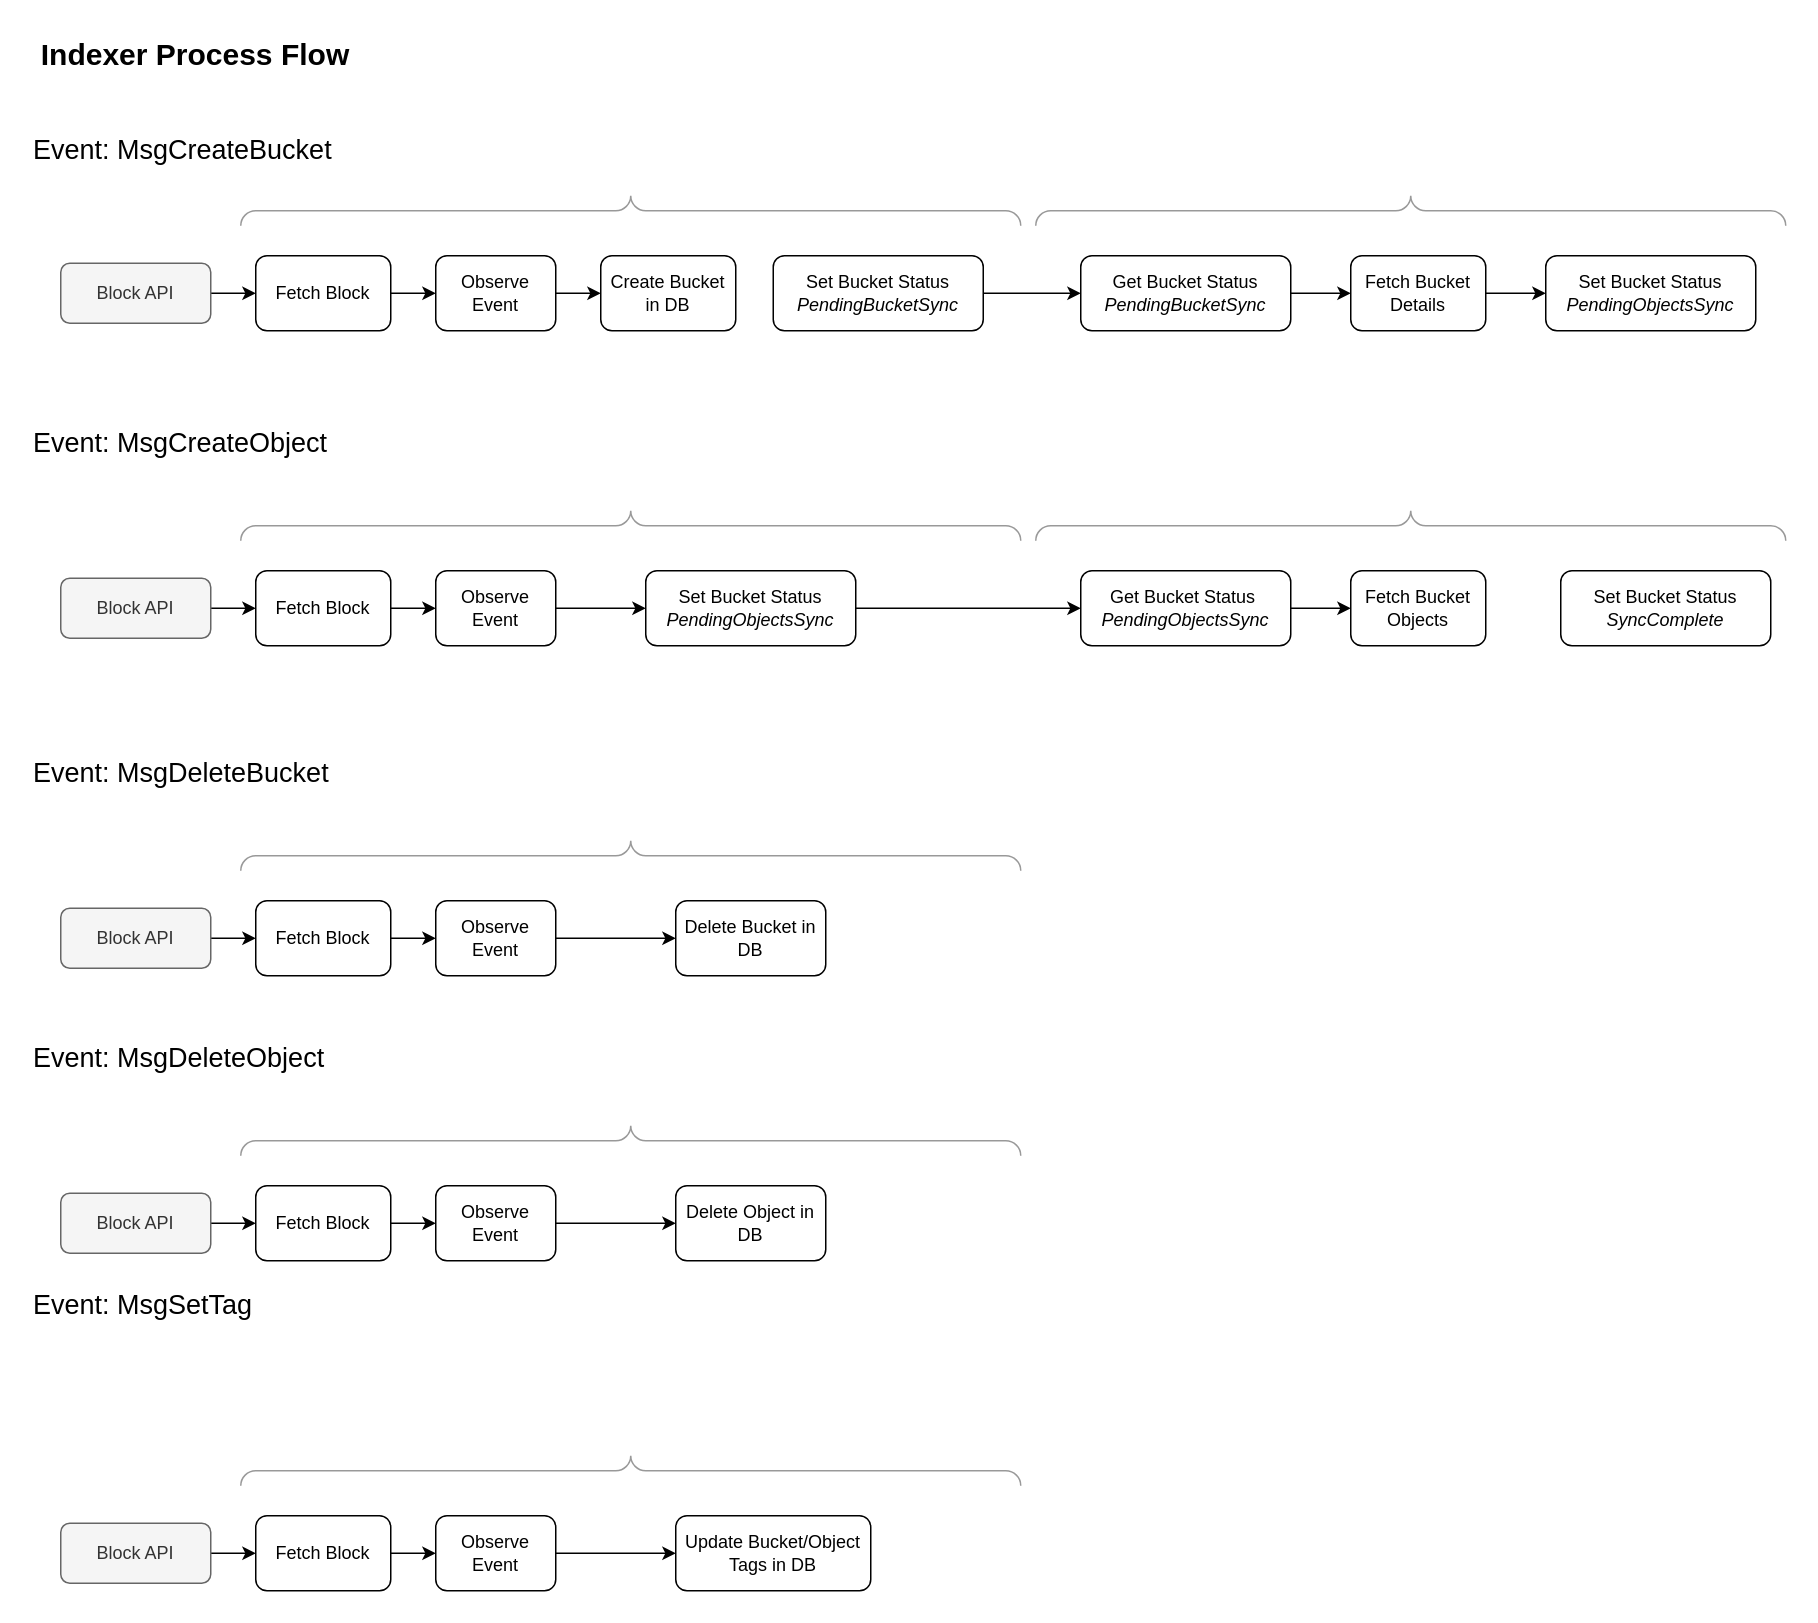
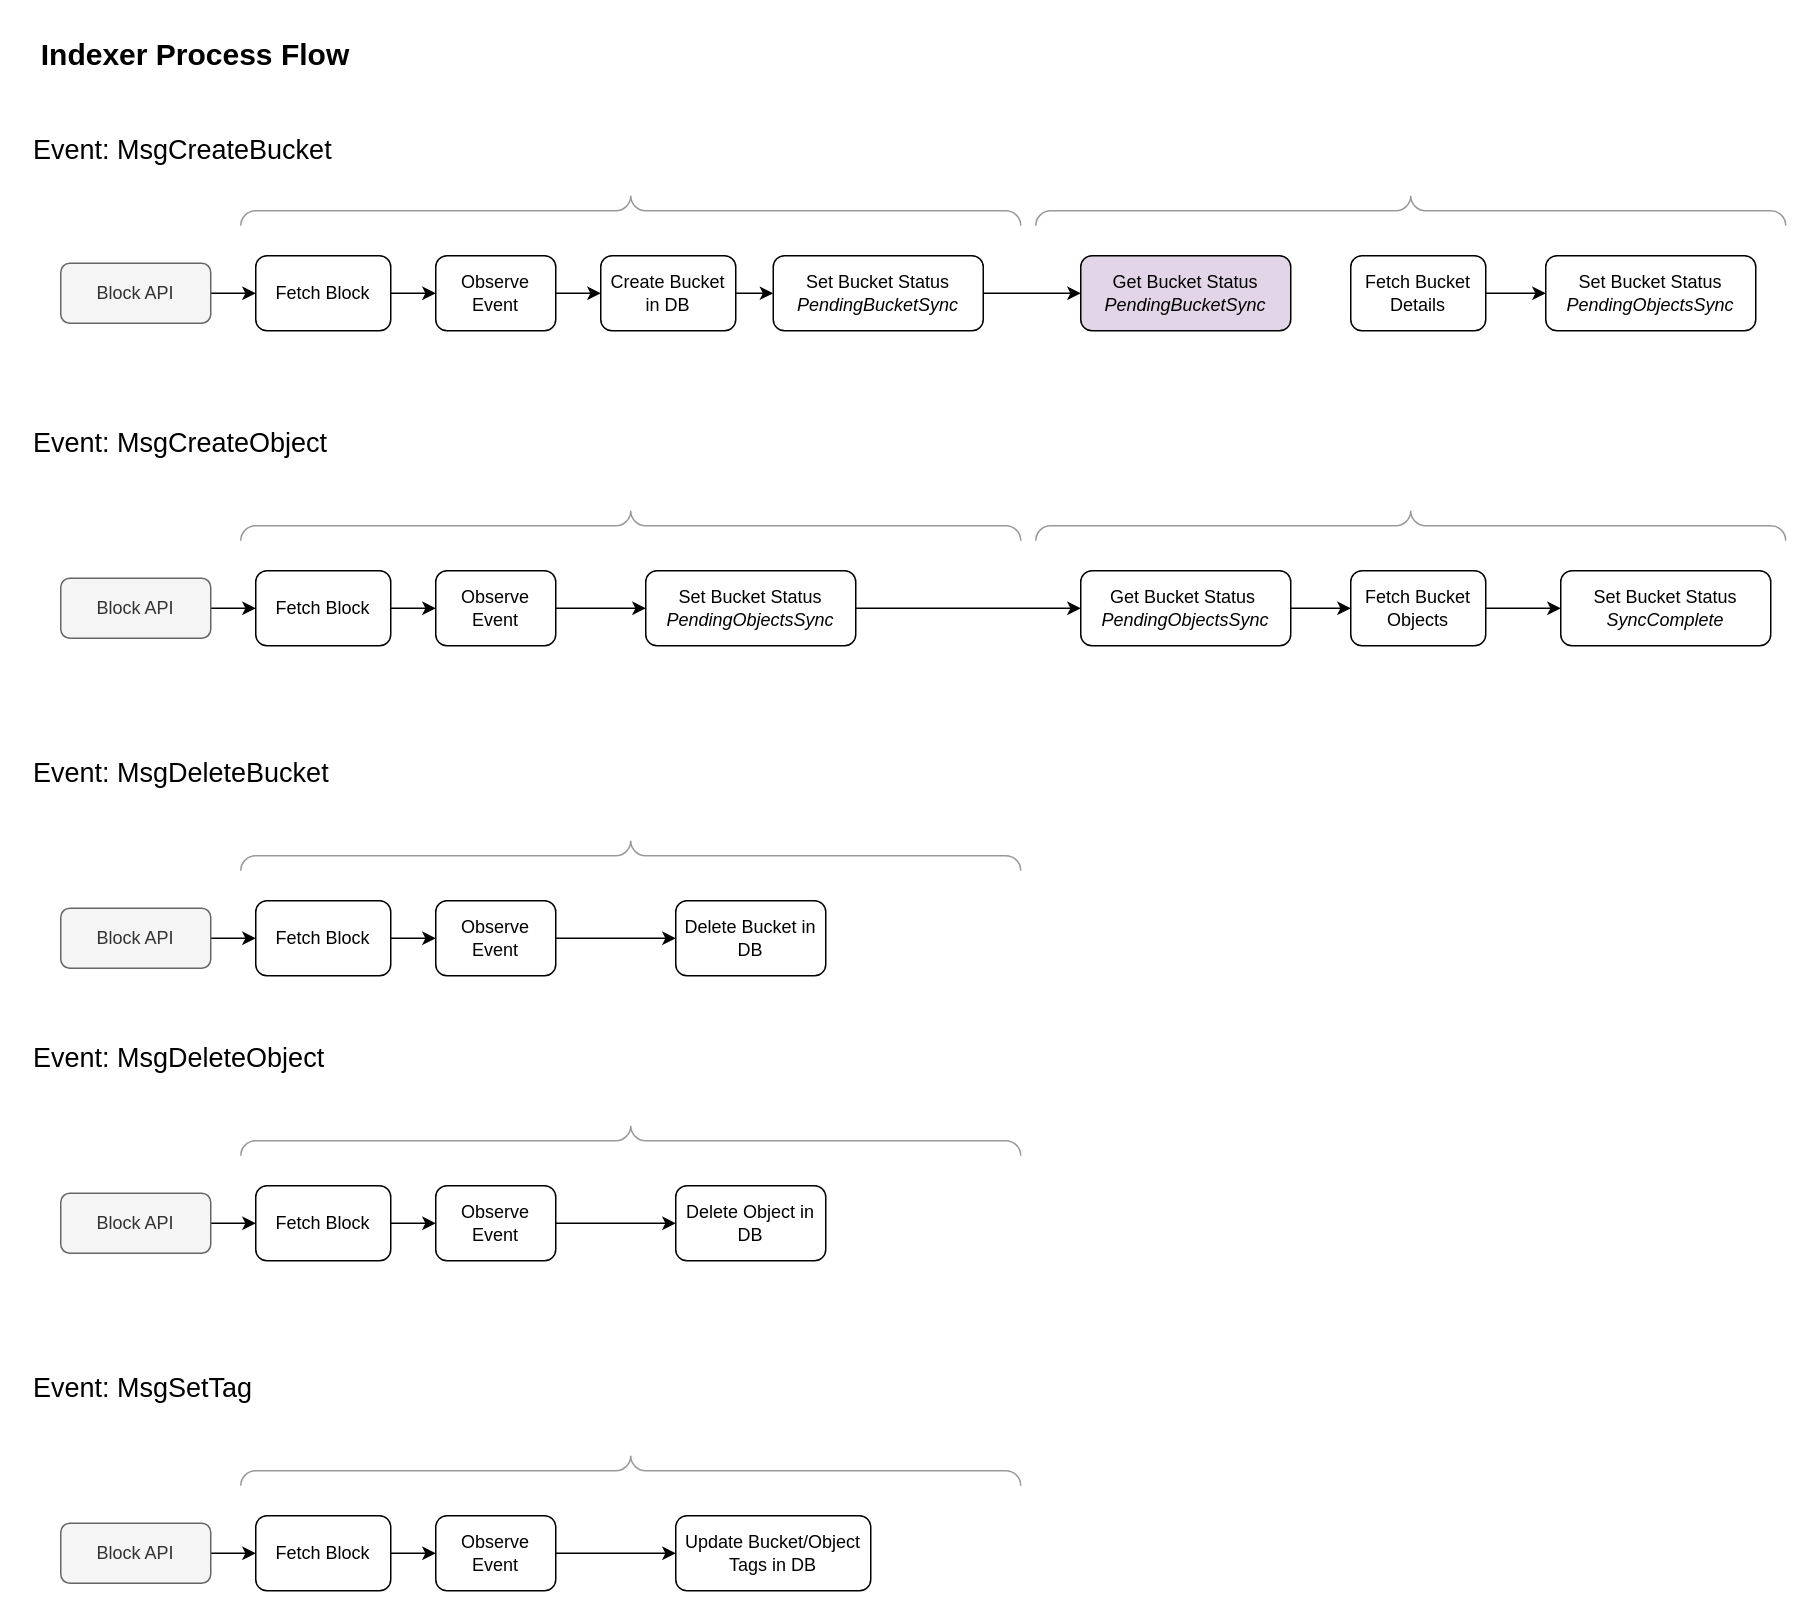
none -> (749, 293)
(1186, 293) -> (1186, 293)
(1316, 293) -> none
none -> (1518, 608)
(211, 1306) -> (211, 1388)
